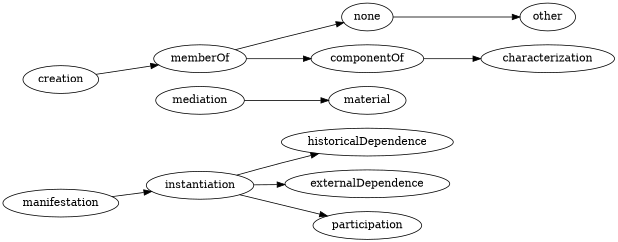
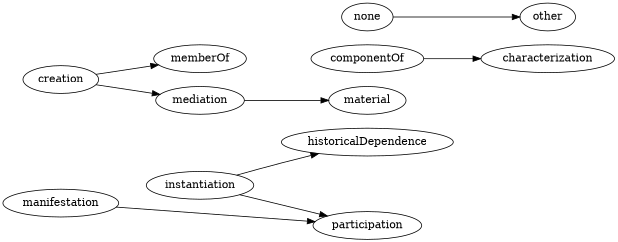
(286, 37) -> none
(275, 59) -> none
none -> (124, 89)
(367, 184) -> none
(128, 195) -> (212, 214)
